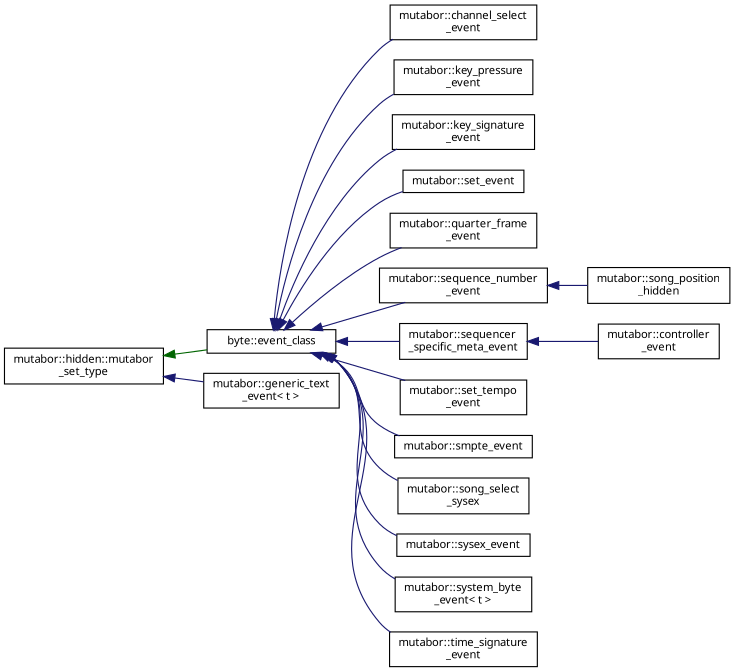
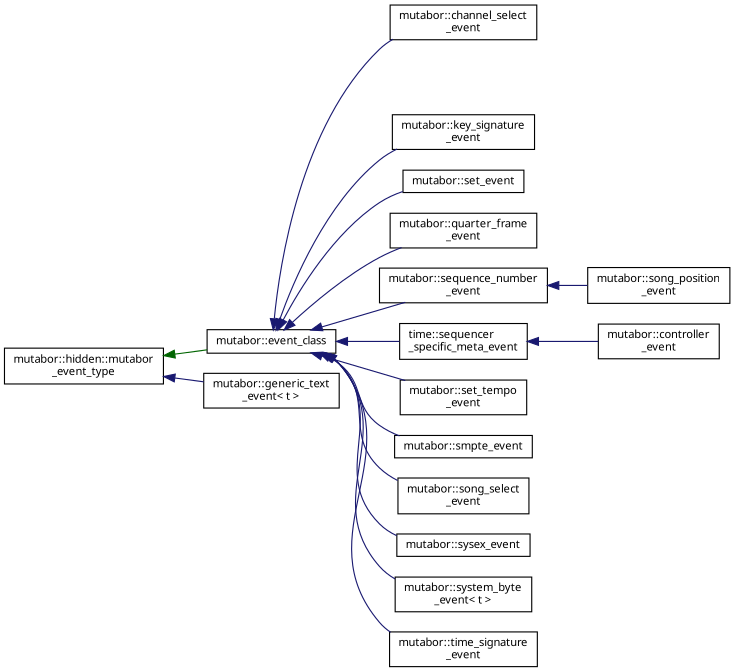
(463, 77) -> none
(659, 285) -> (659, 285)
(271, 341) -> (271, 341)
(463, 341) -> (463, 341)
(84, 366) -> (84, 366)
(463, 496) -> (463, 496)
